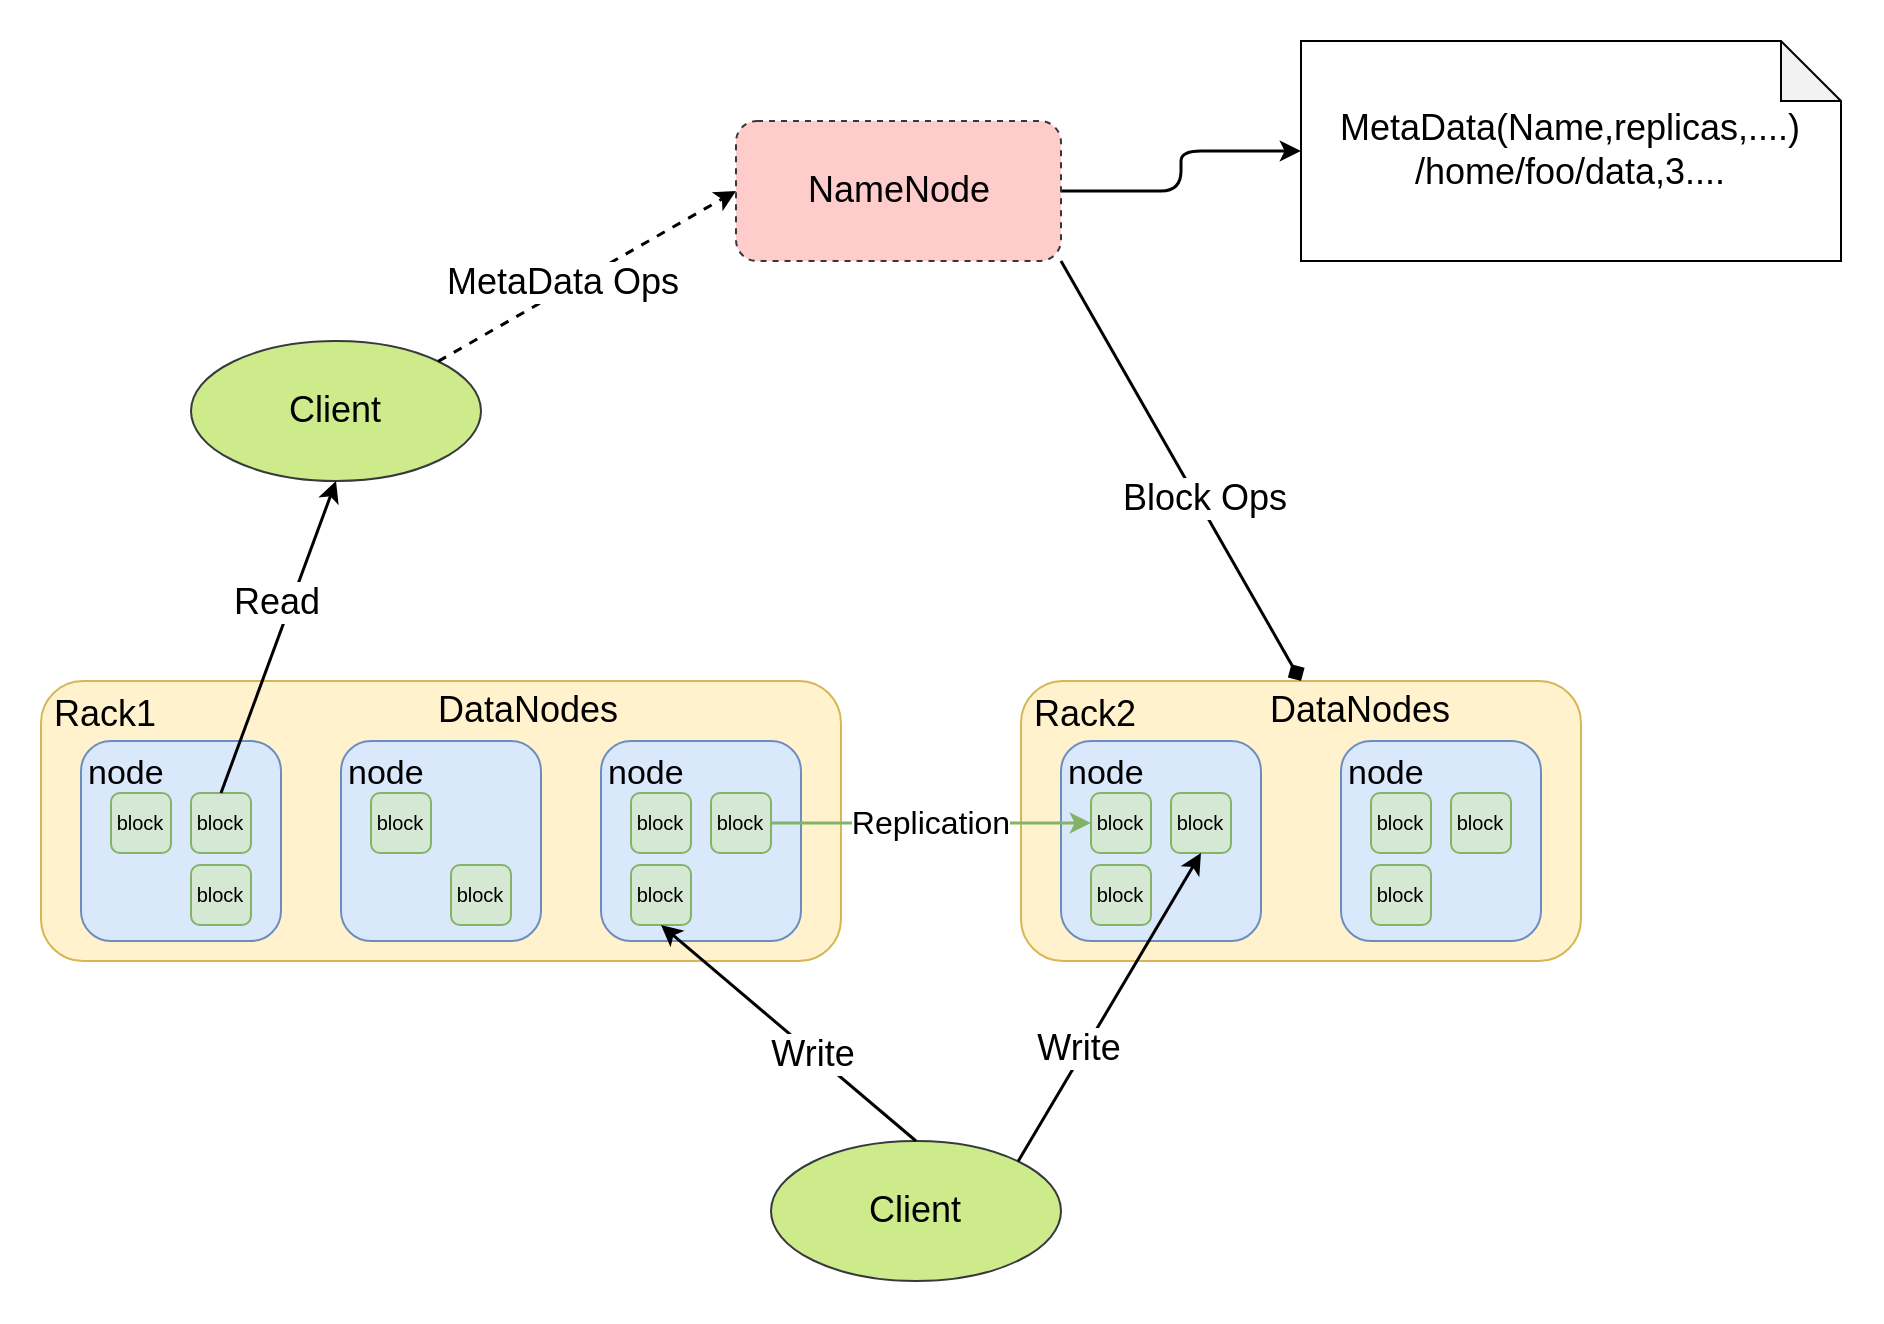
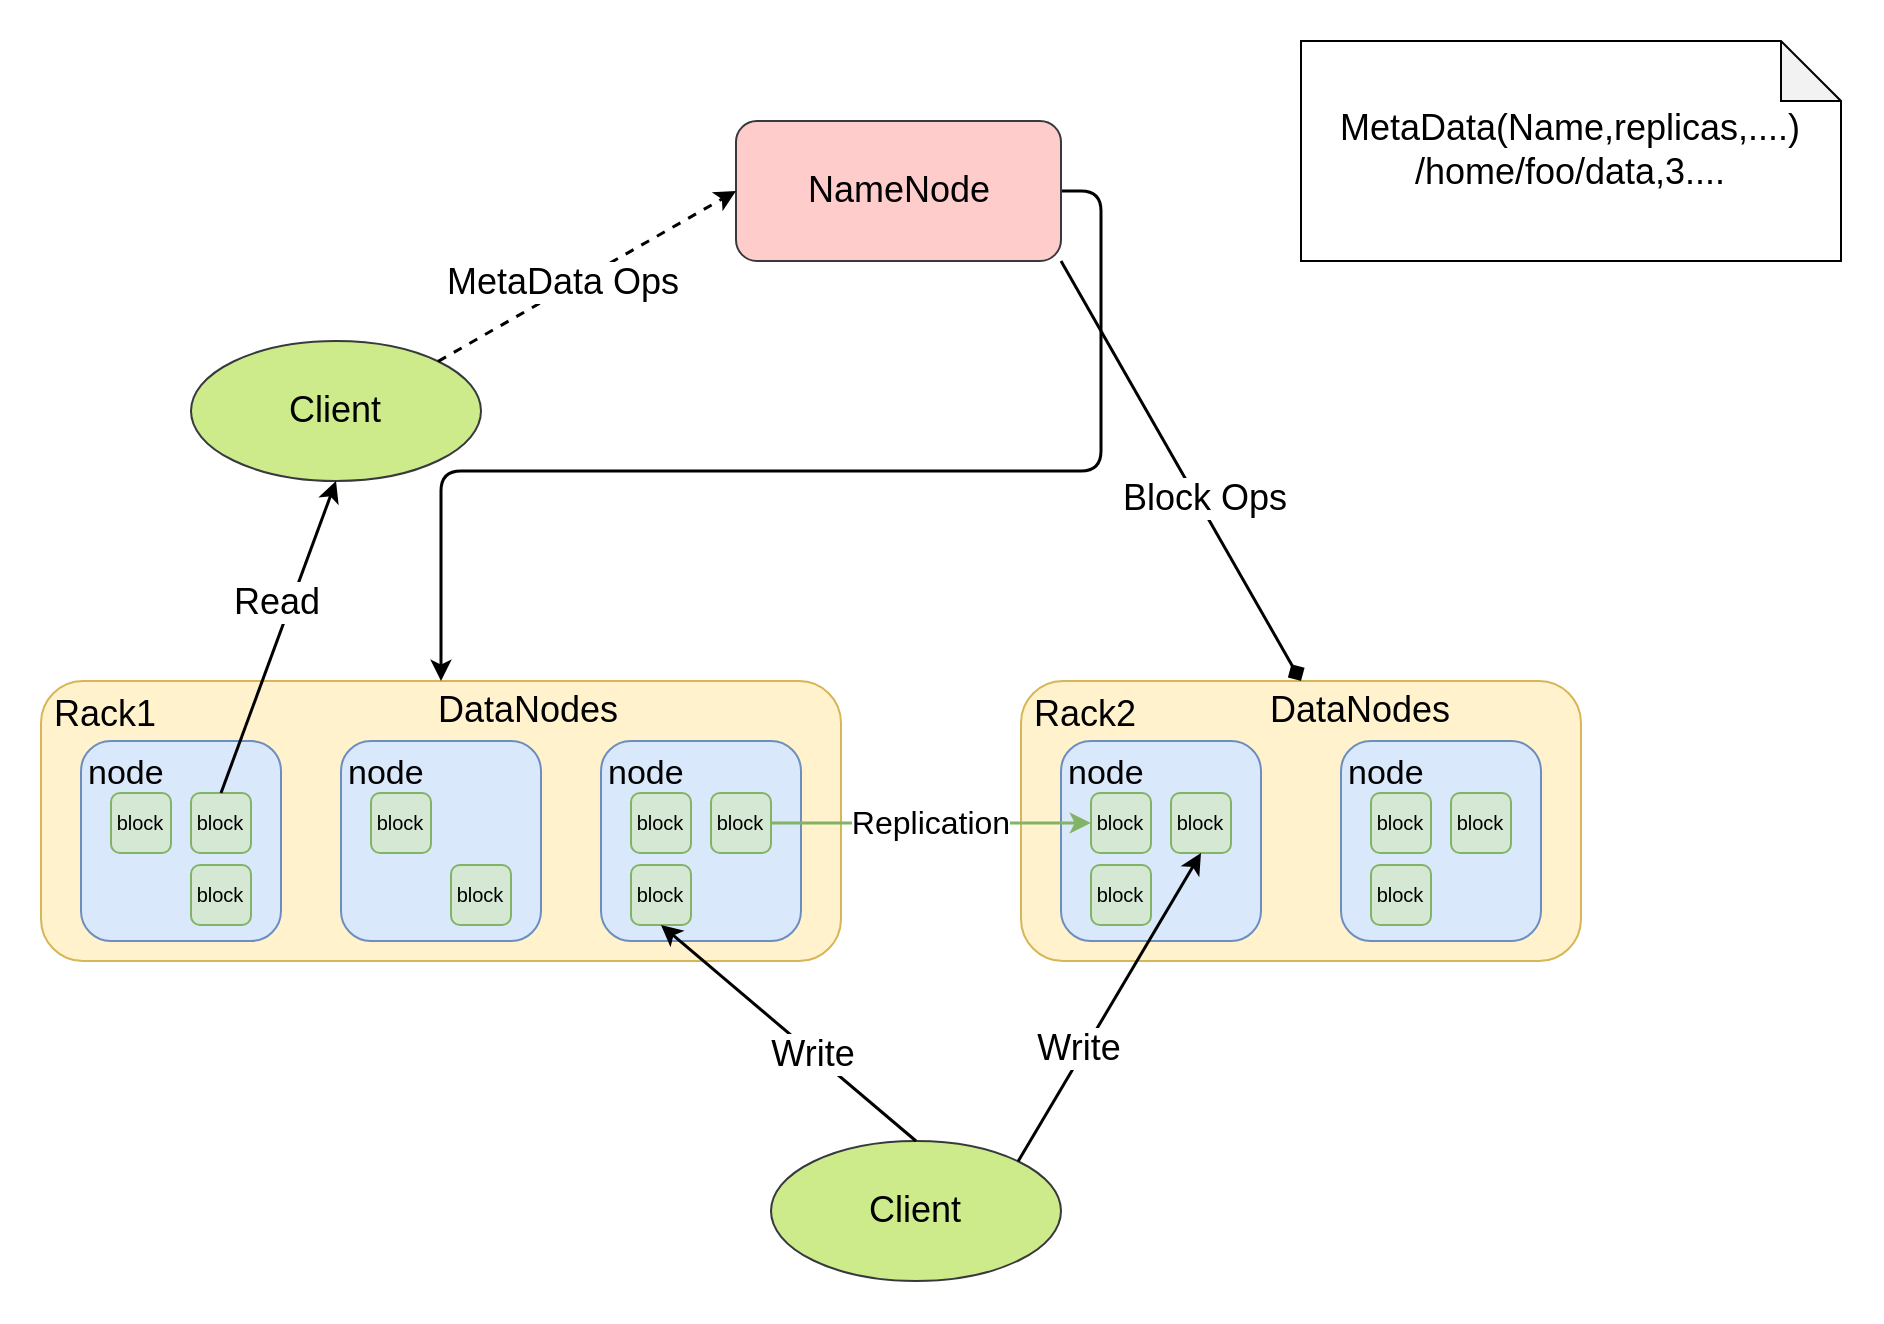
(1181, 165) -> (741, 471)
(899, 191) -> (899, 191)
